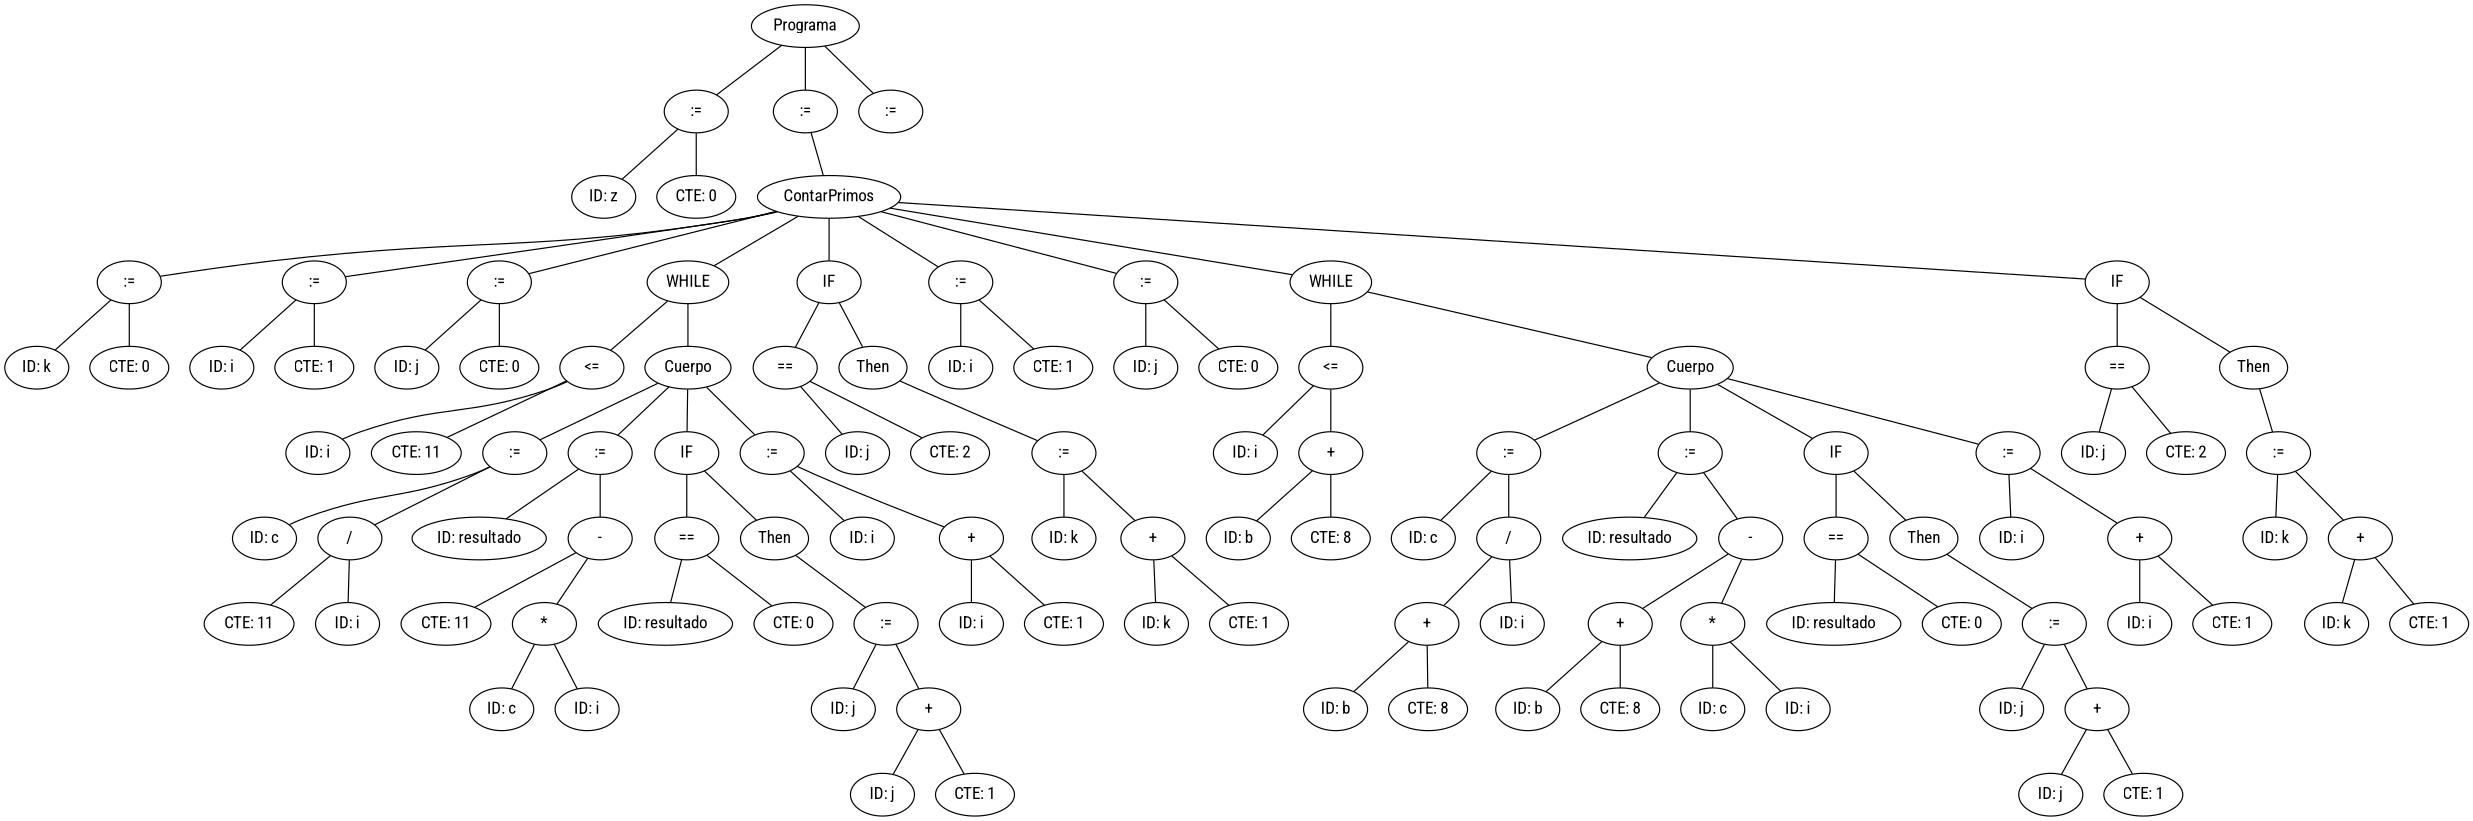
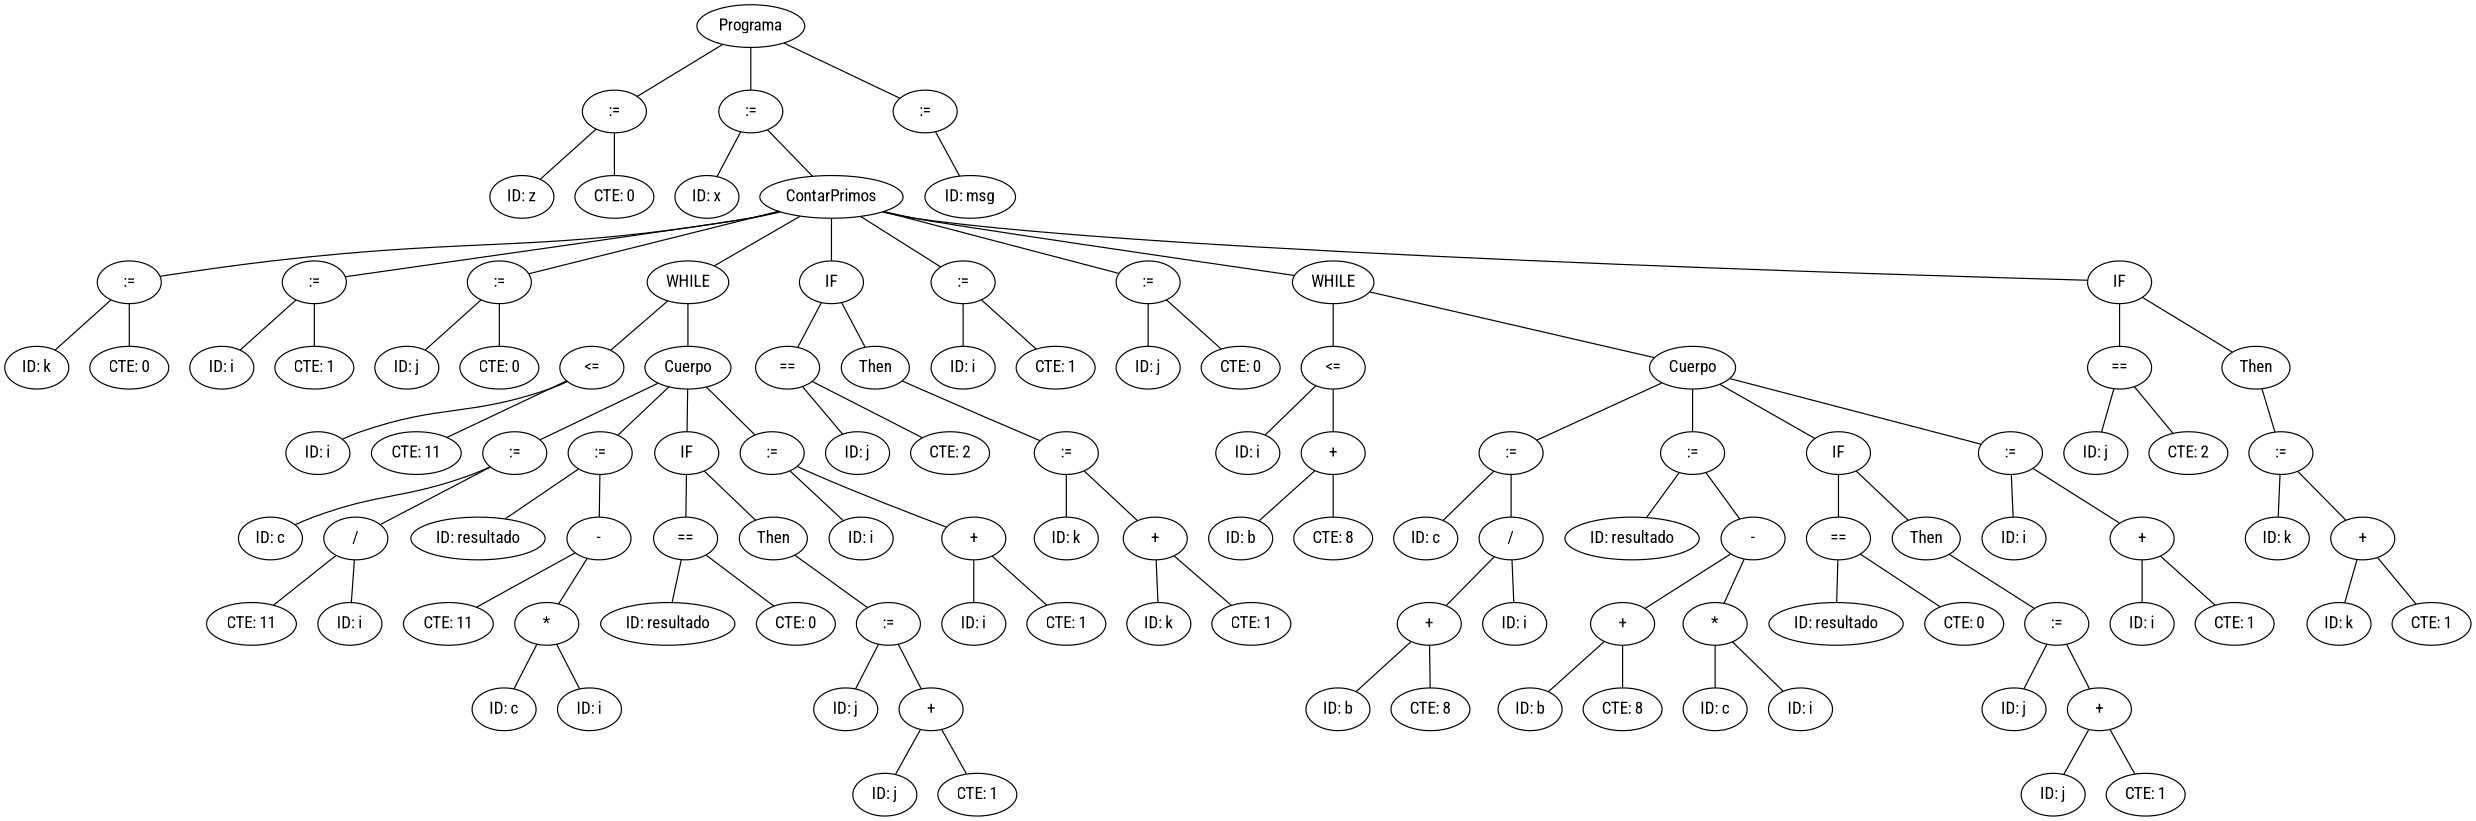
none -> (707, 197)
none -> (970, 197)
